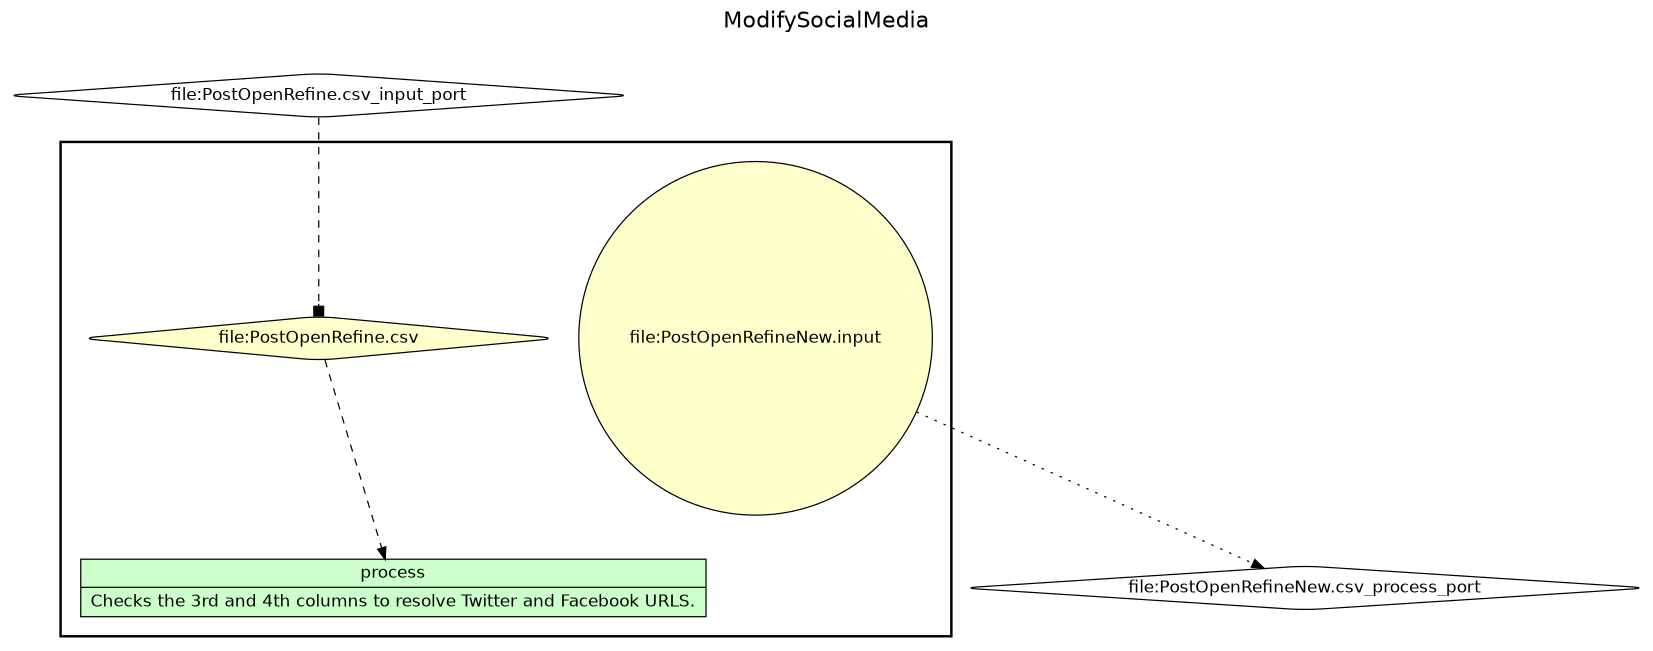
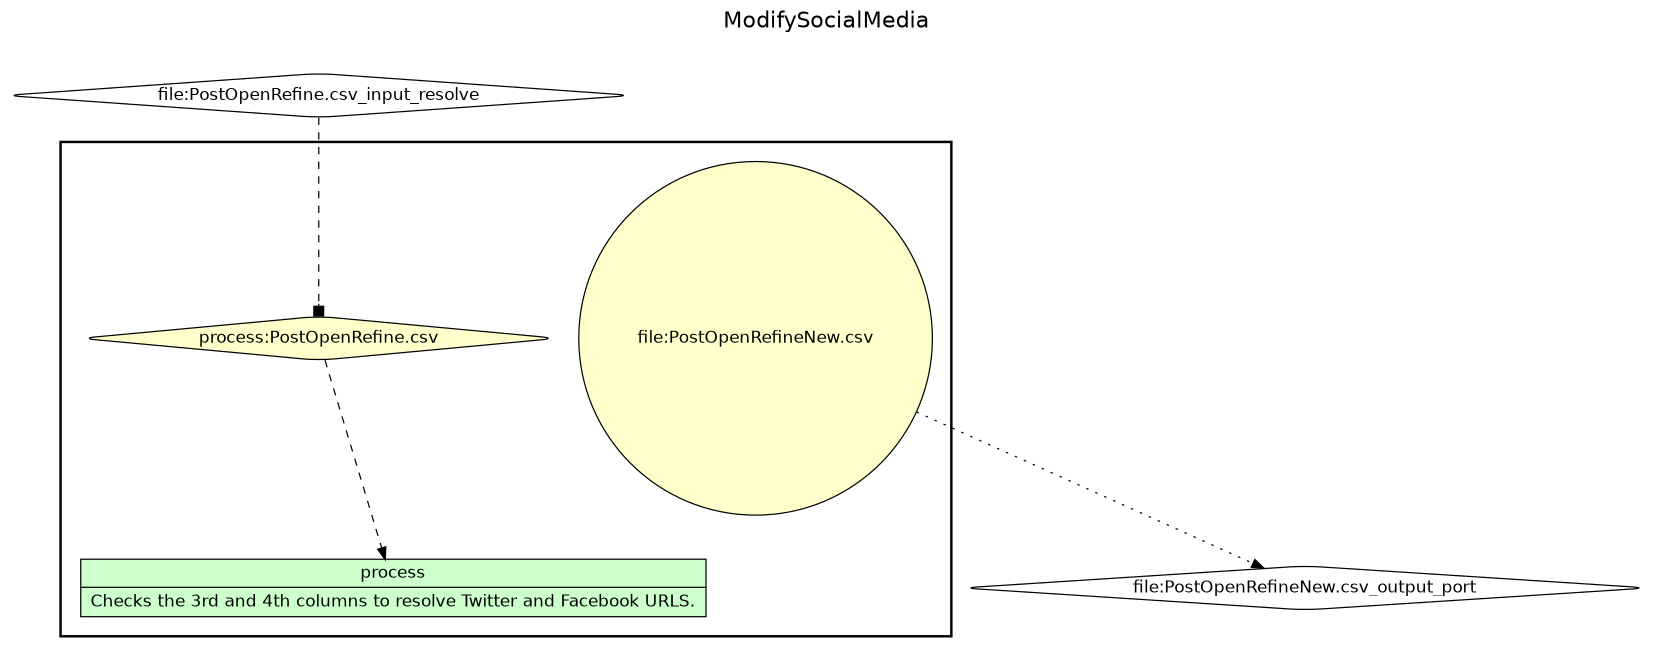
(319, 95) -> (319, 95)
(319, 338) -> (319, 338)
(756, 338) -> (756, 338)
(1305, 588) -> (1305, 588)
